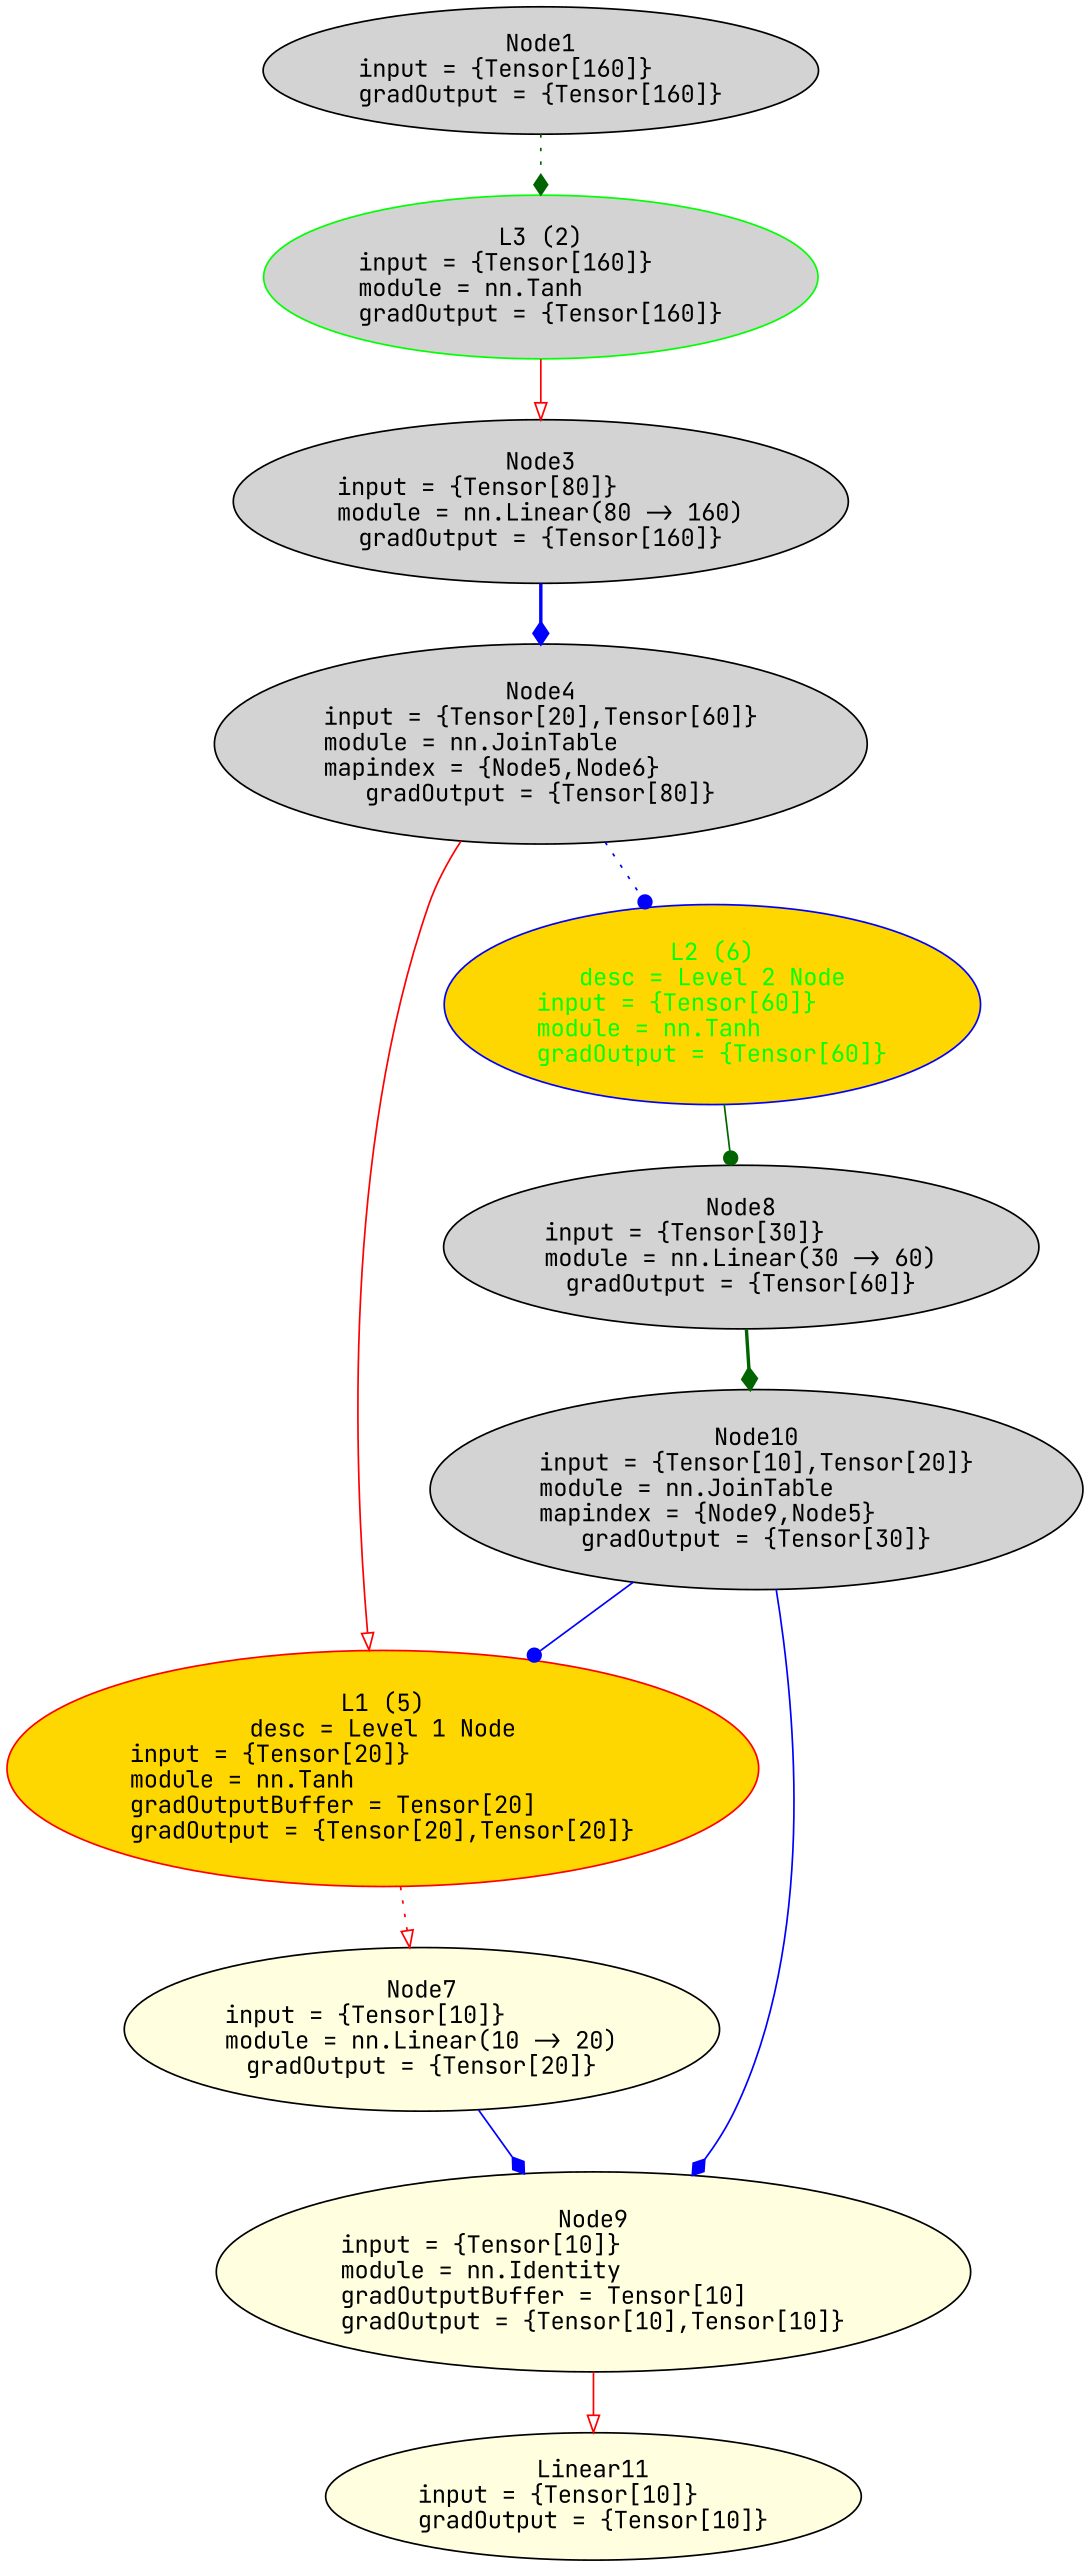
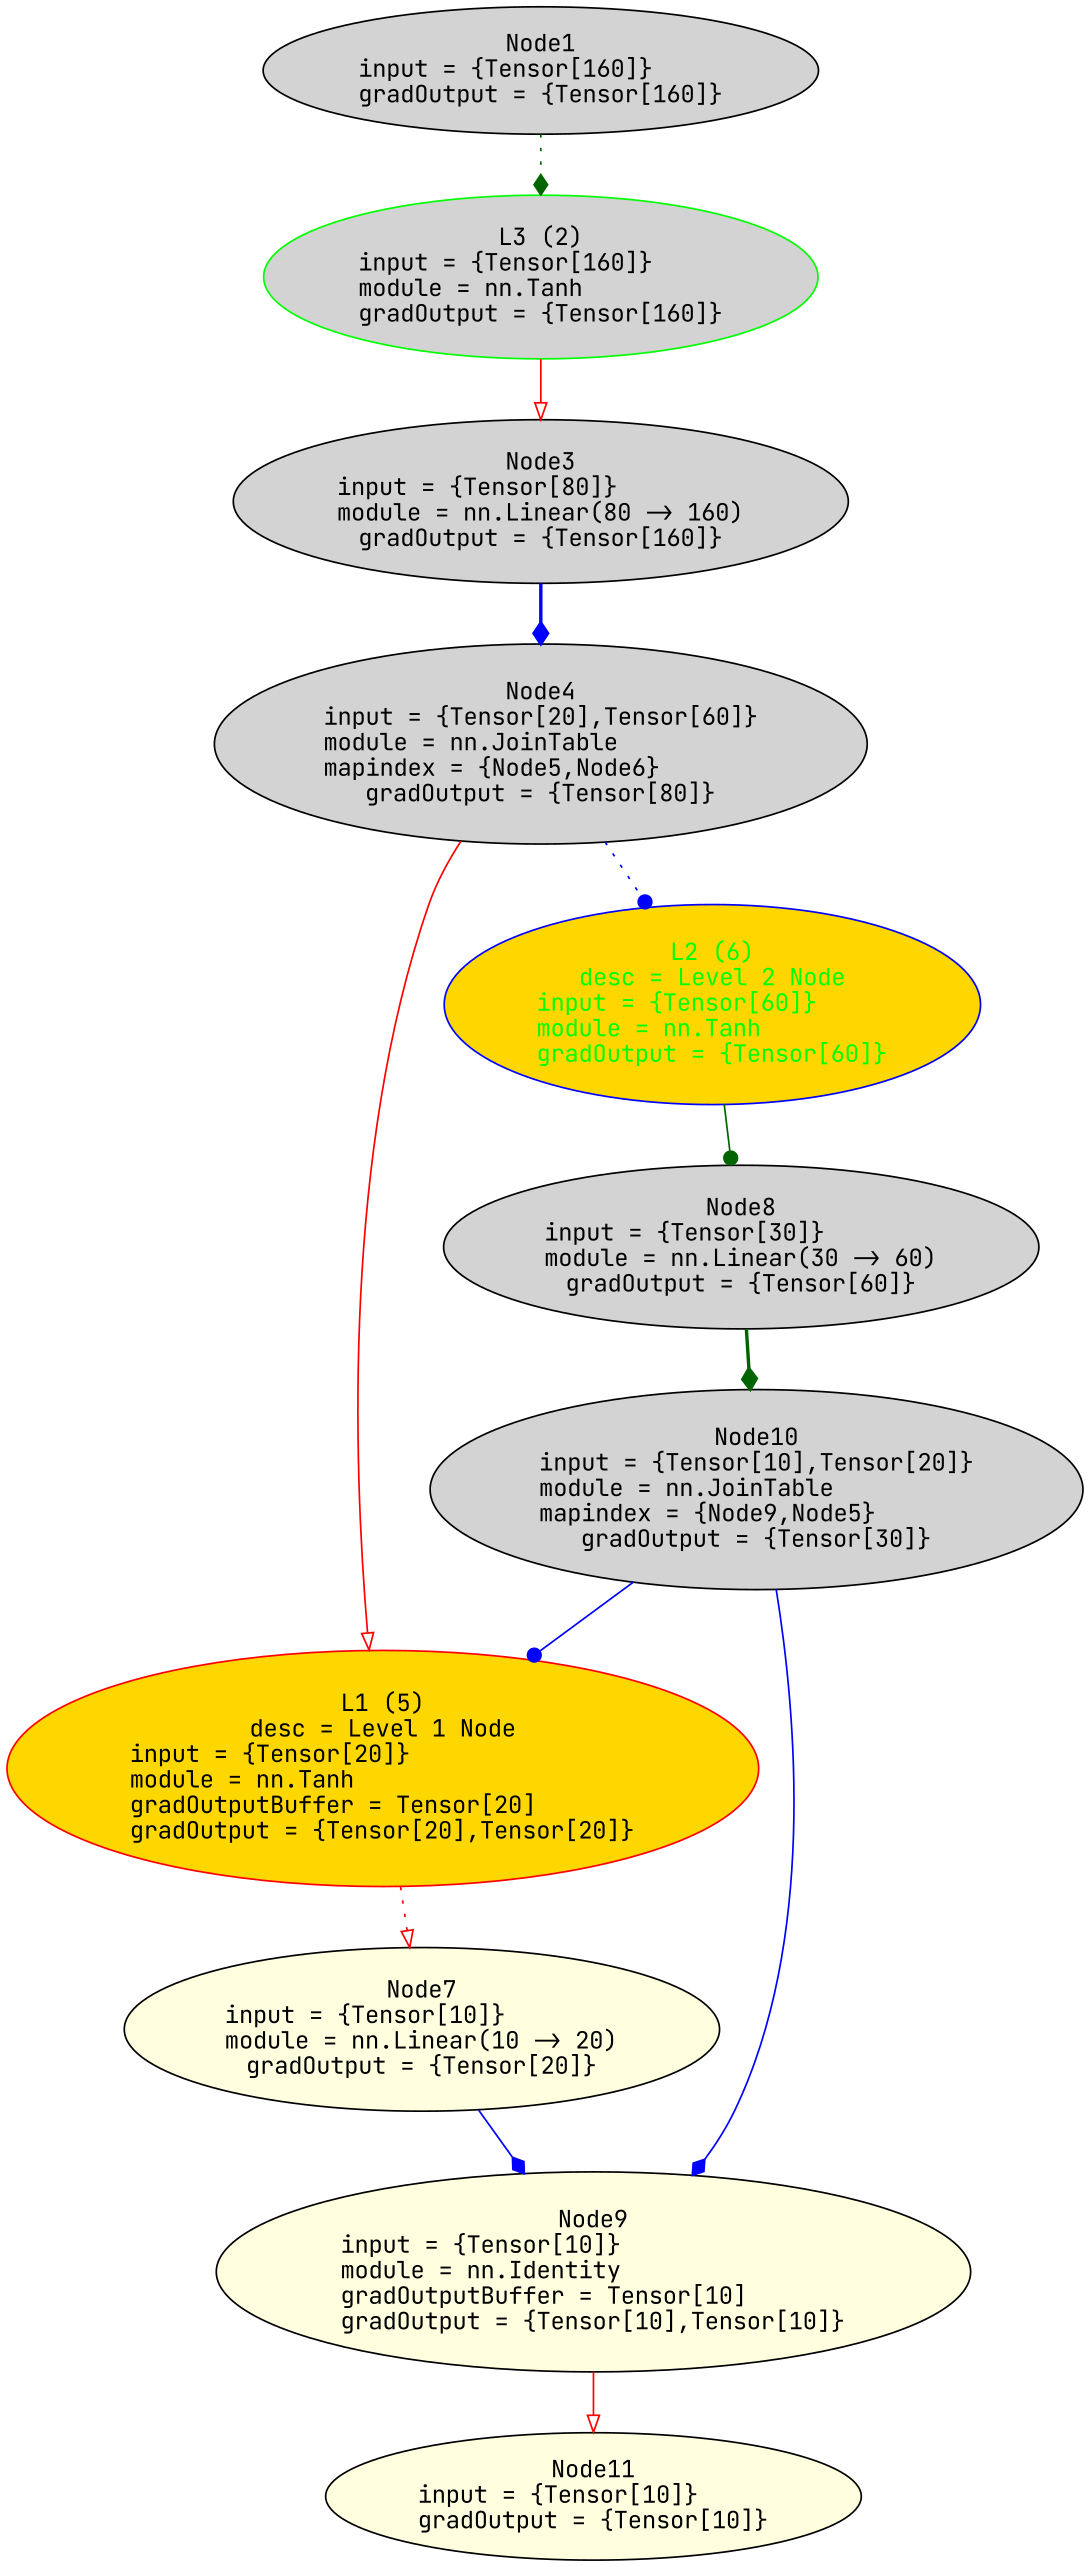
(593, 2496) -> (593, 2496)
